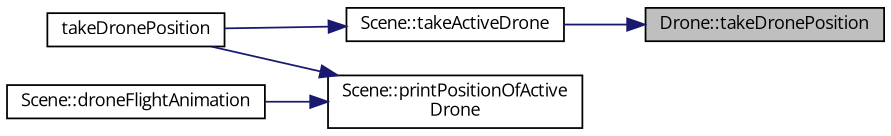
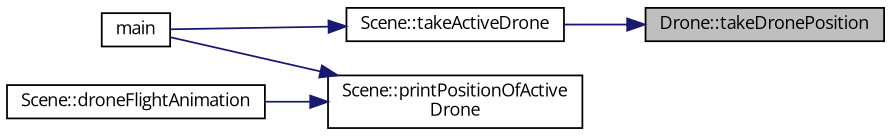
(136, 30) -> (136, 30)
